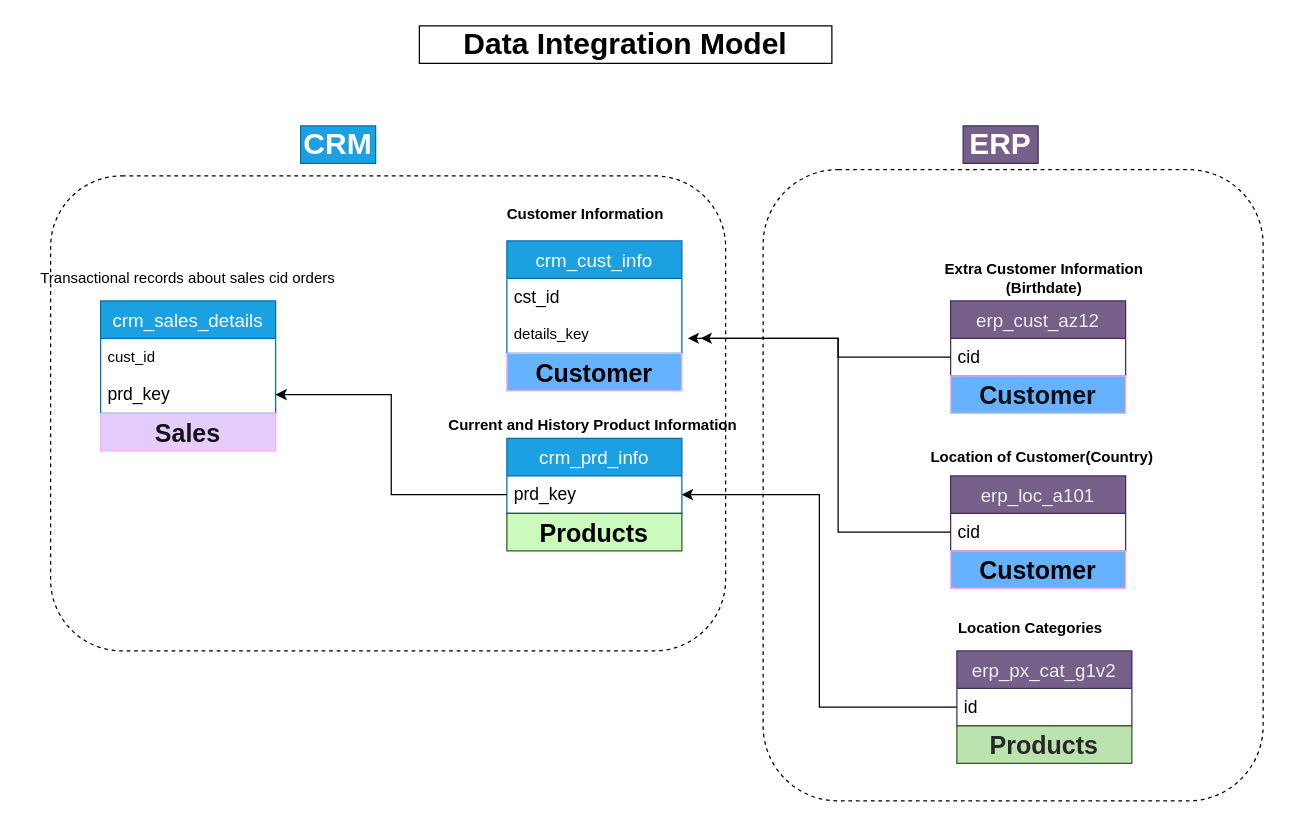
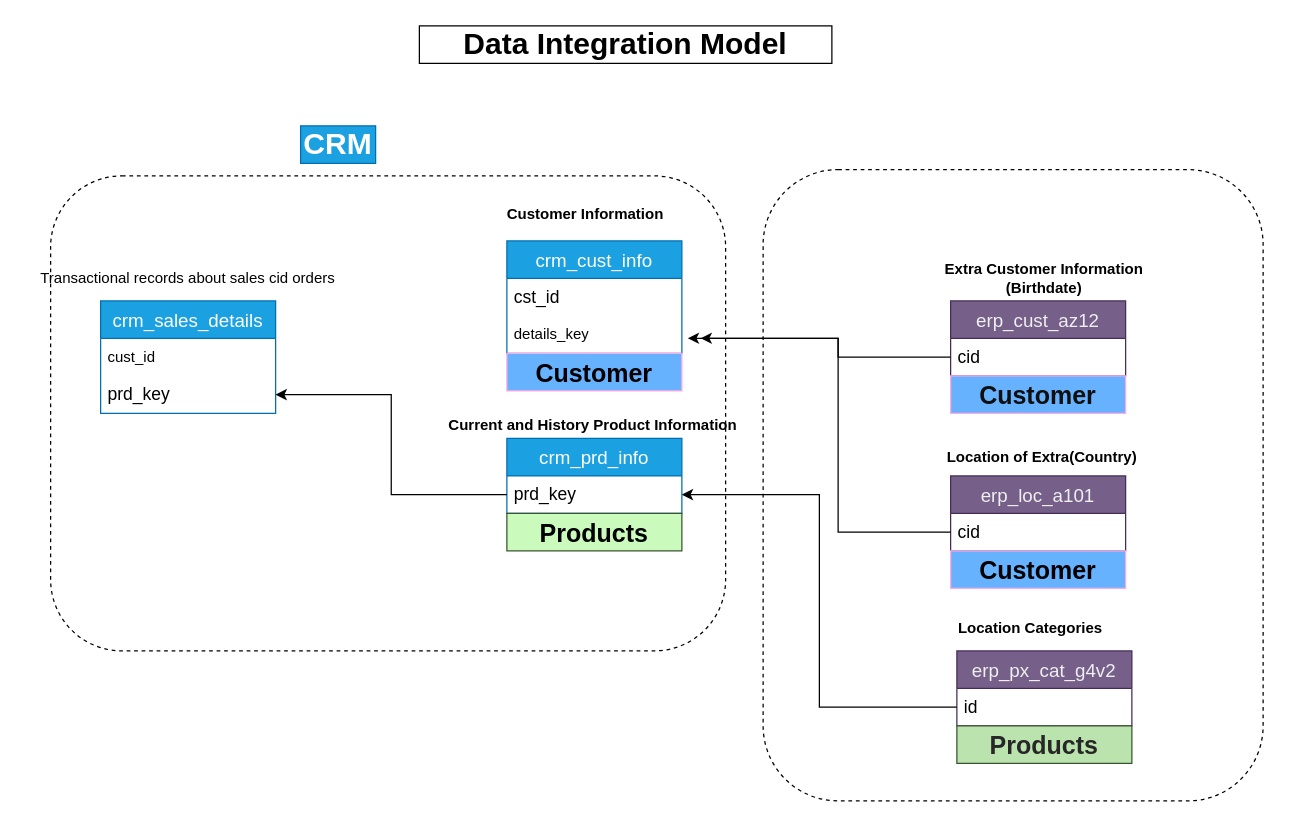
(1001, 144) -> none
(188, 432) -> none
(1044, 457) -> (1044, 457)
(1044, 669) -> (1044, 669)
